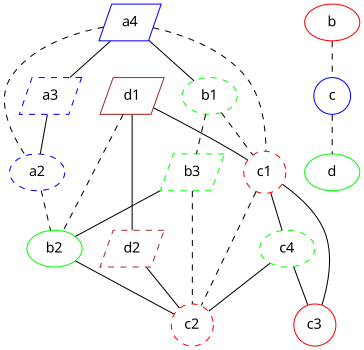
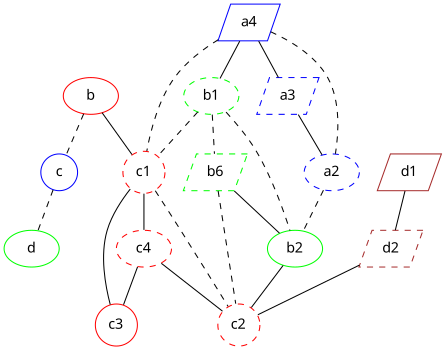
(194, 129) -> (117, 134)
(192, 172) -> (215, 172)
(93, 173) -> (265, 167)
(287, 249) -> (144, 249)
